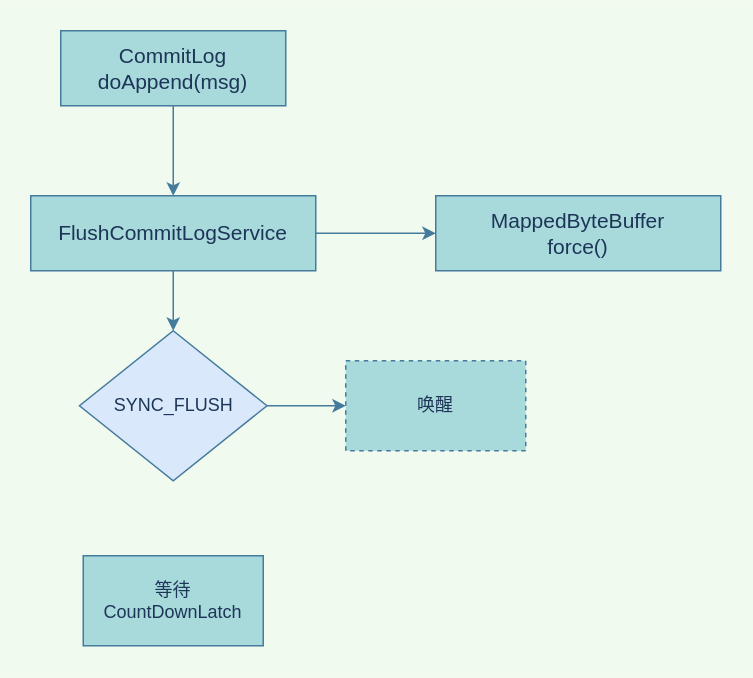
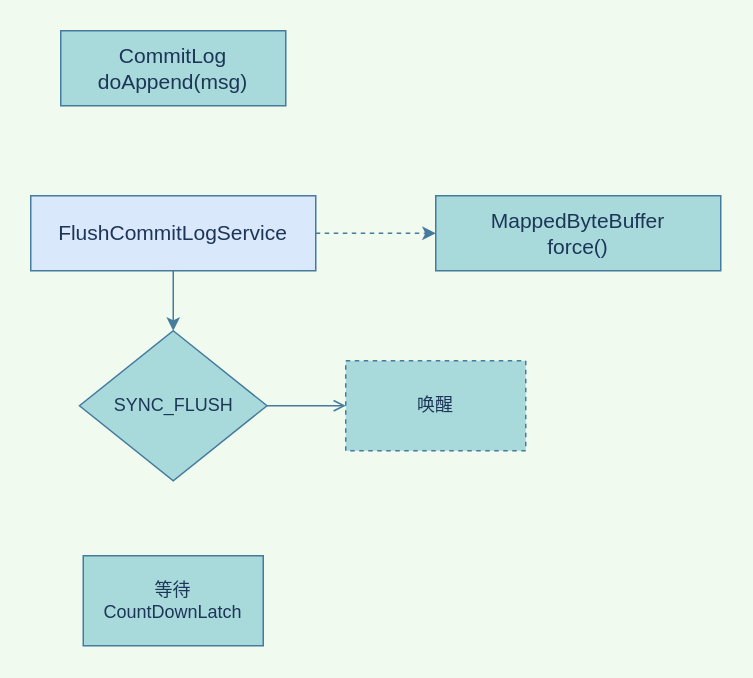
(173, 146) -> none
(173, 233) -> (173, 233)
(371, 233) -> (371, 233)
(173, 406) -> (173, 406)
(334, 406) -> (336, 406)
